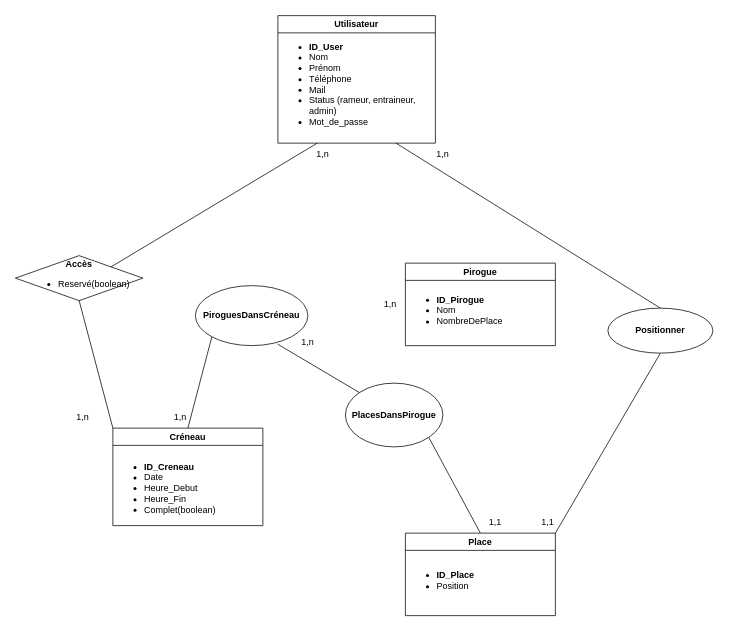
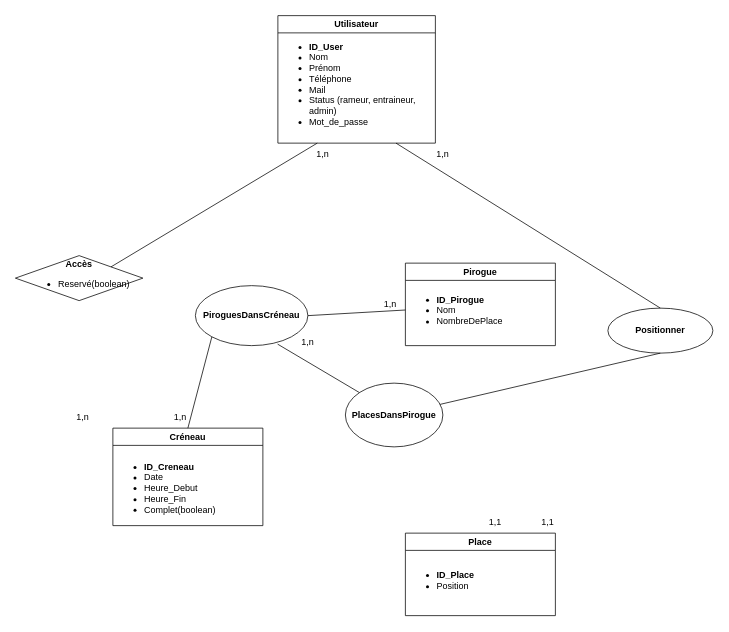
none -> (356, 313)
(96, 365) -> none
(608, 443) -> (550, 379)
(455, 485) -> none
